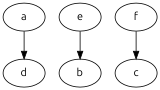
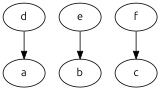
(24, 41) -> (24, 41)
